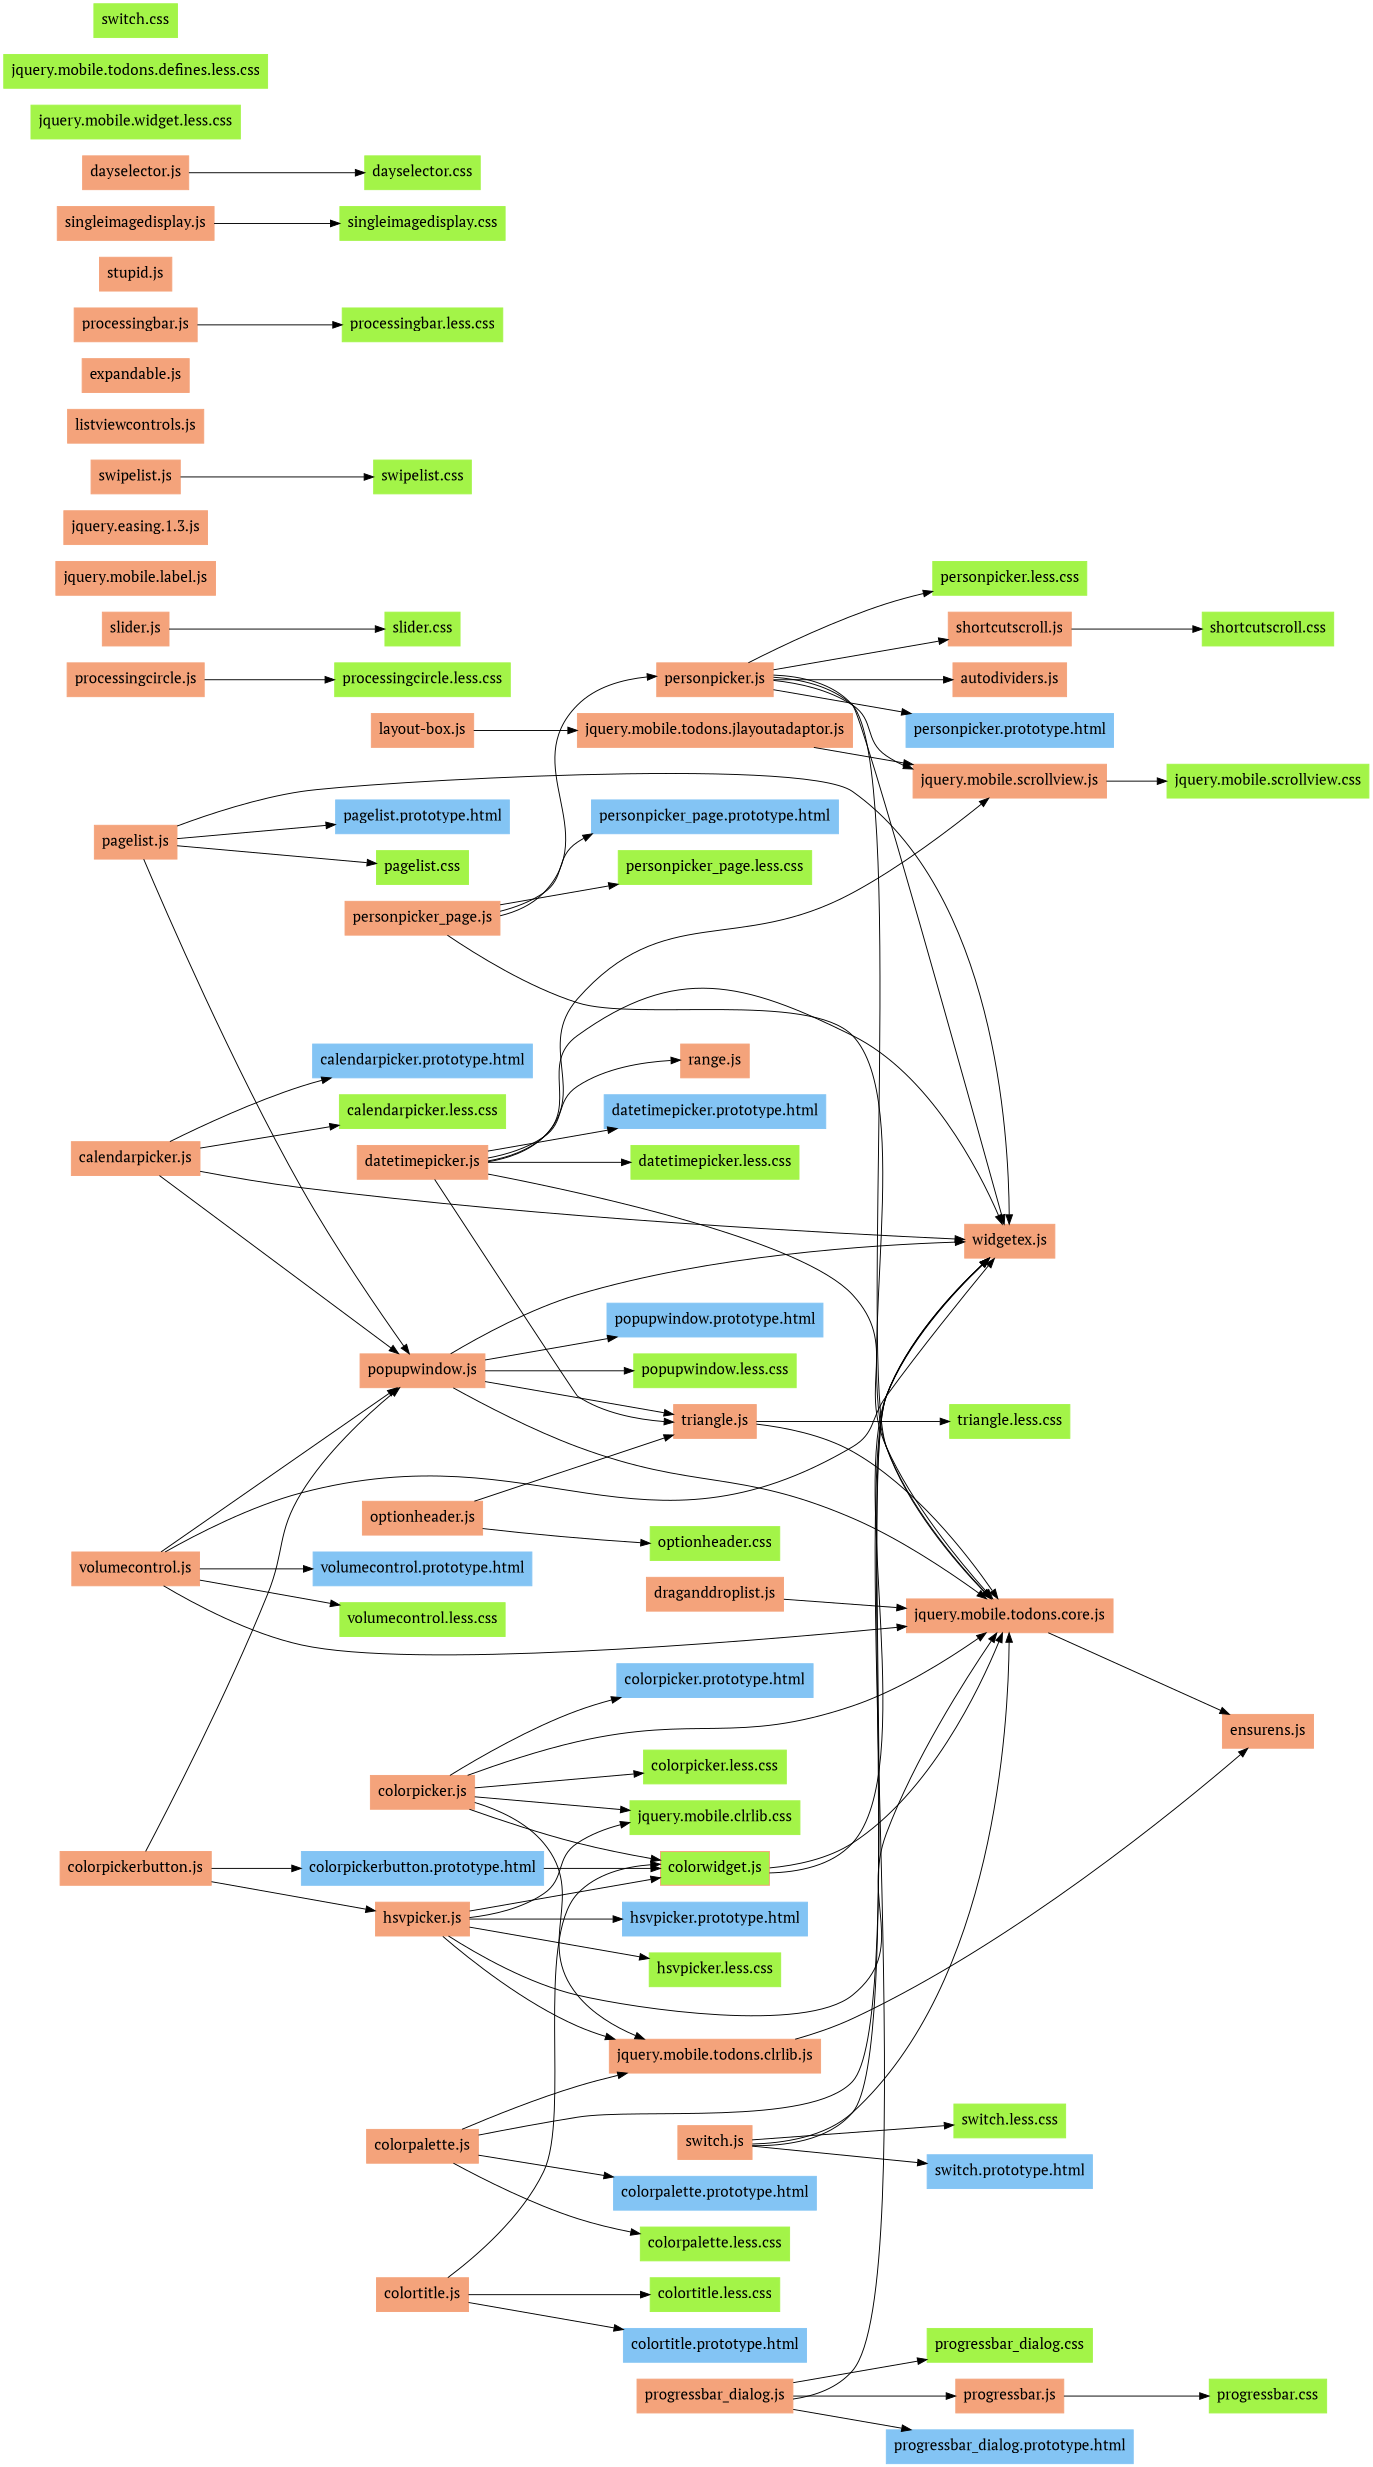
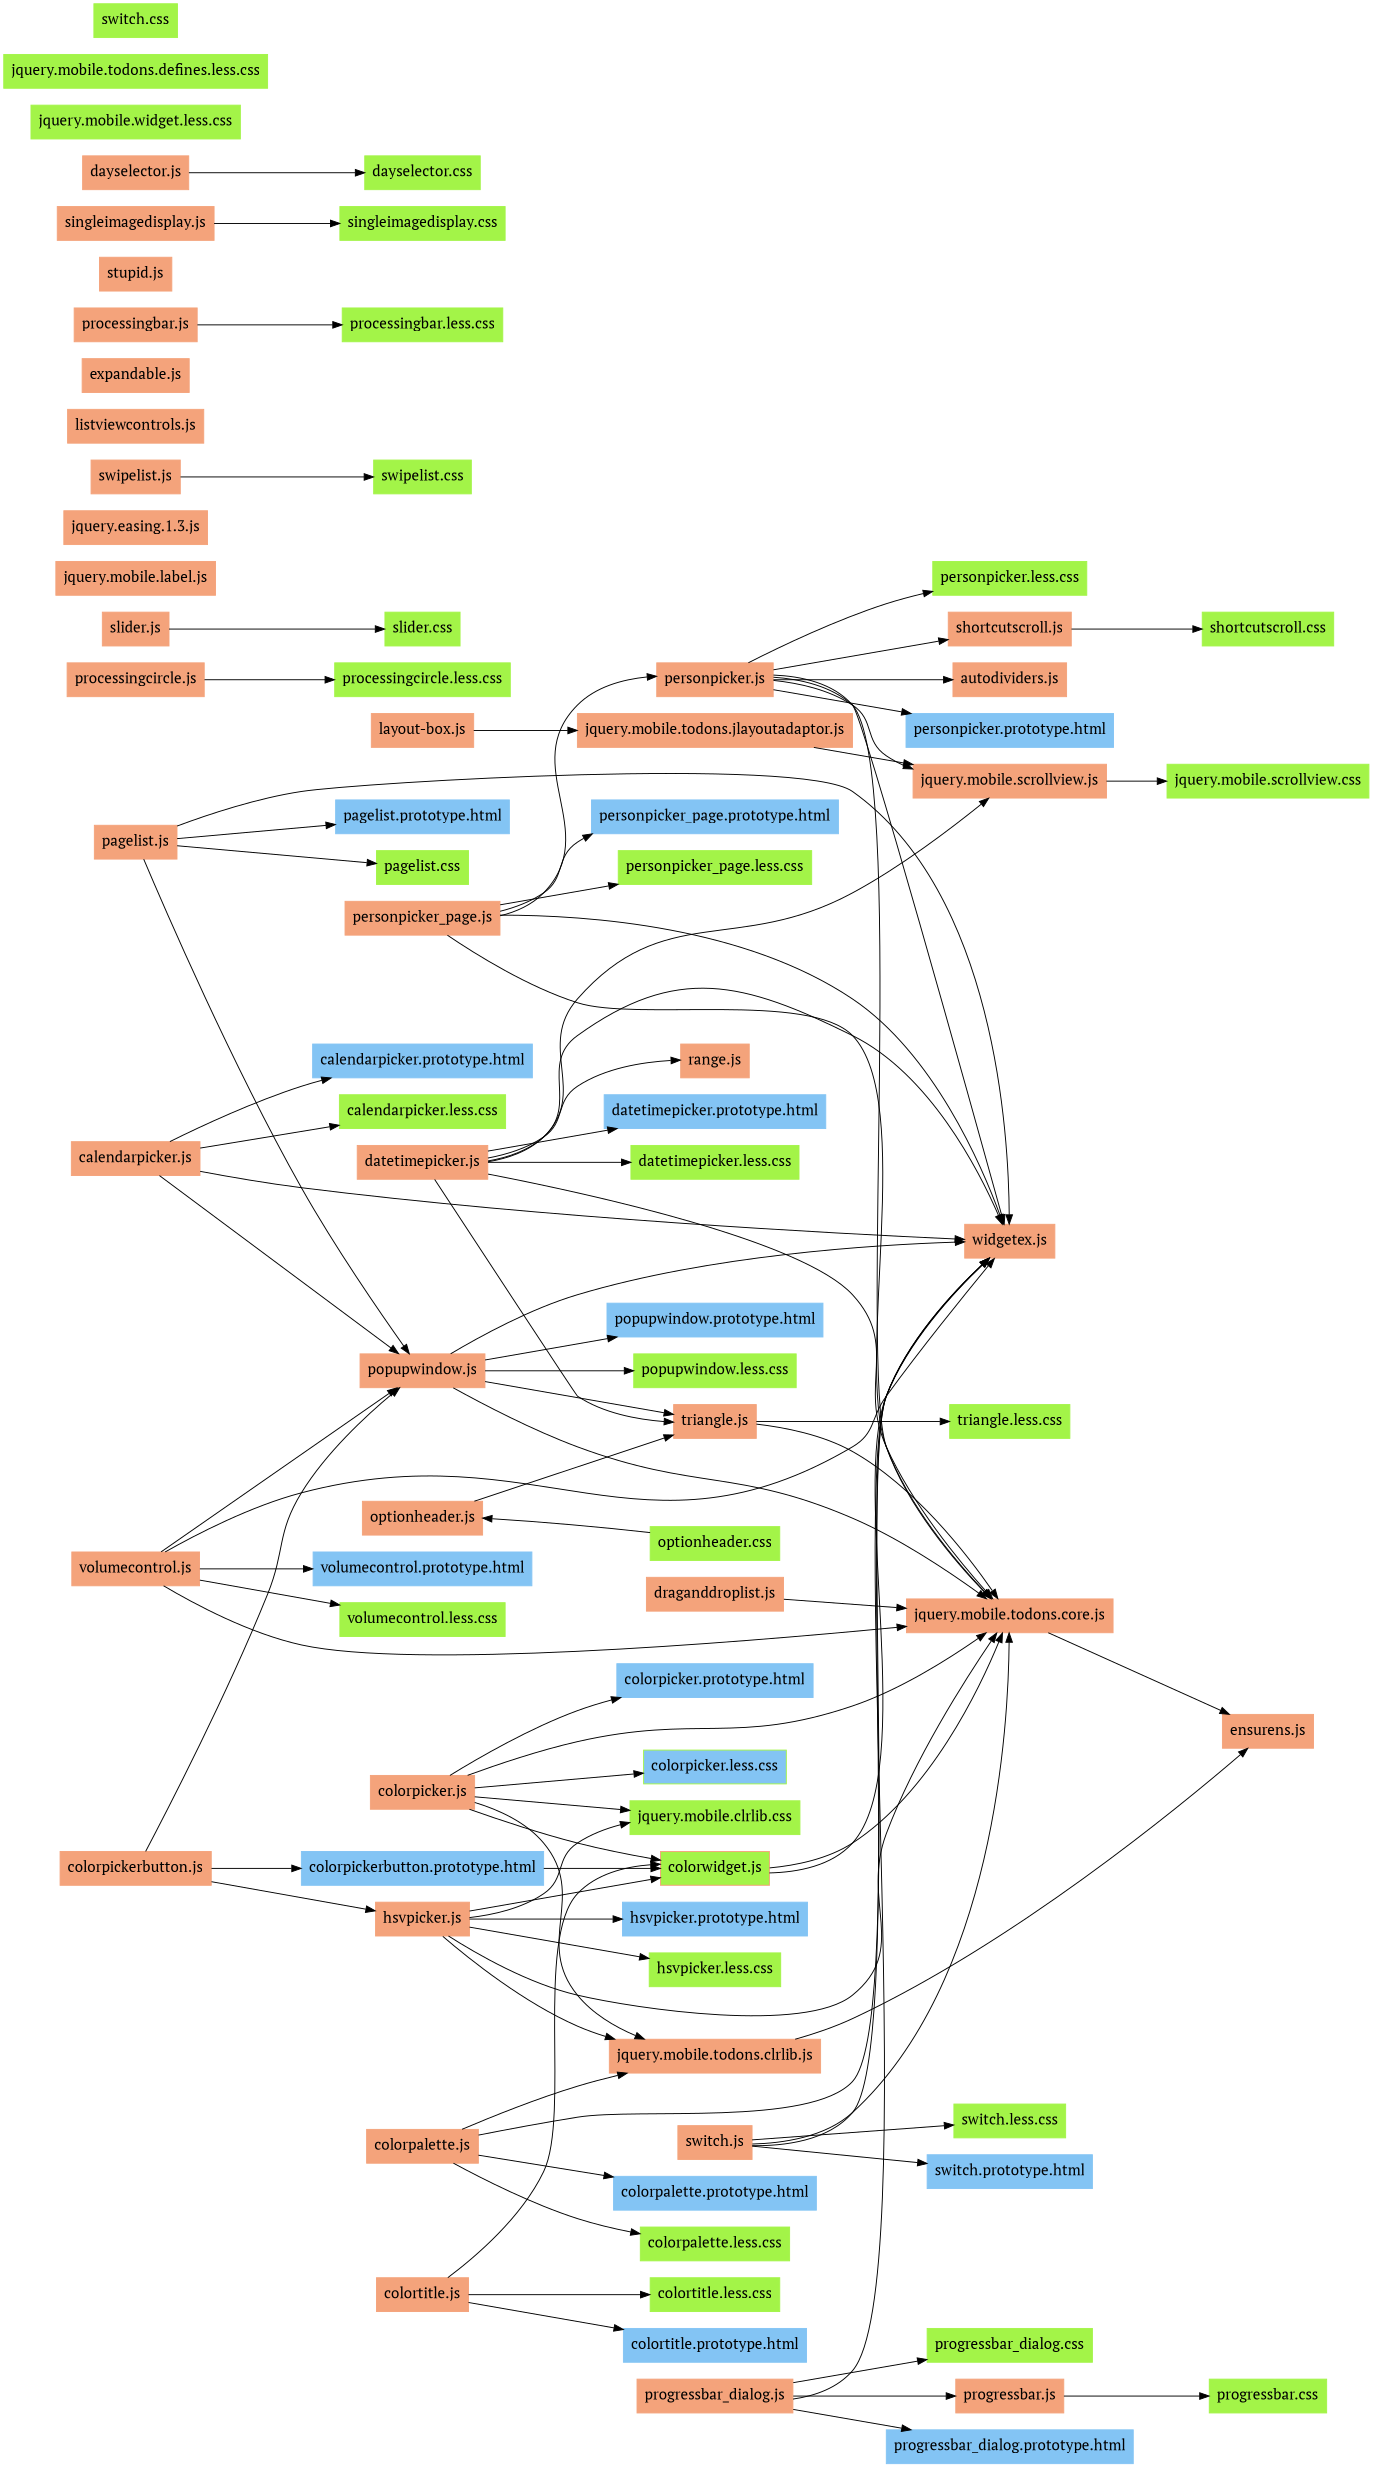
none -> (808, 974)
(562, 1537) -> (571, 1525)
(715, 1767) -> (715, 1767)
